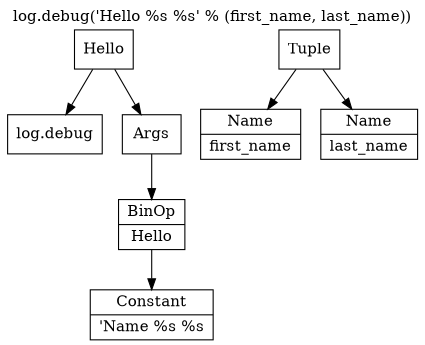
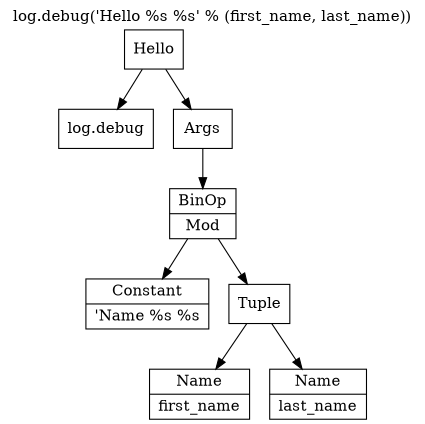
(152, 237) -> (203, 226)
none -> (230, 257)
